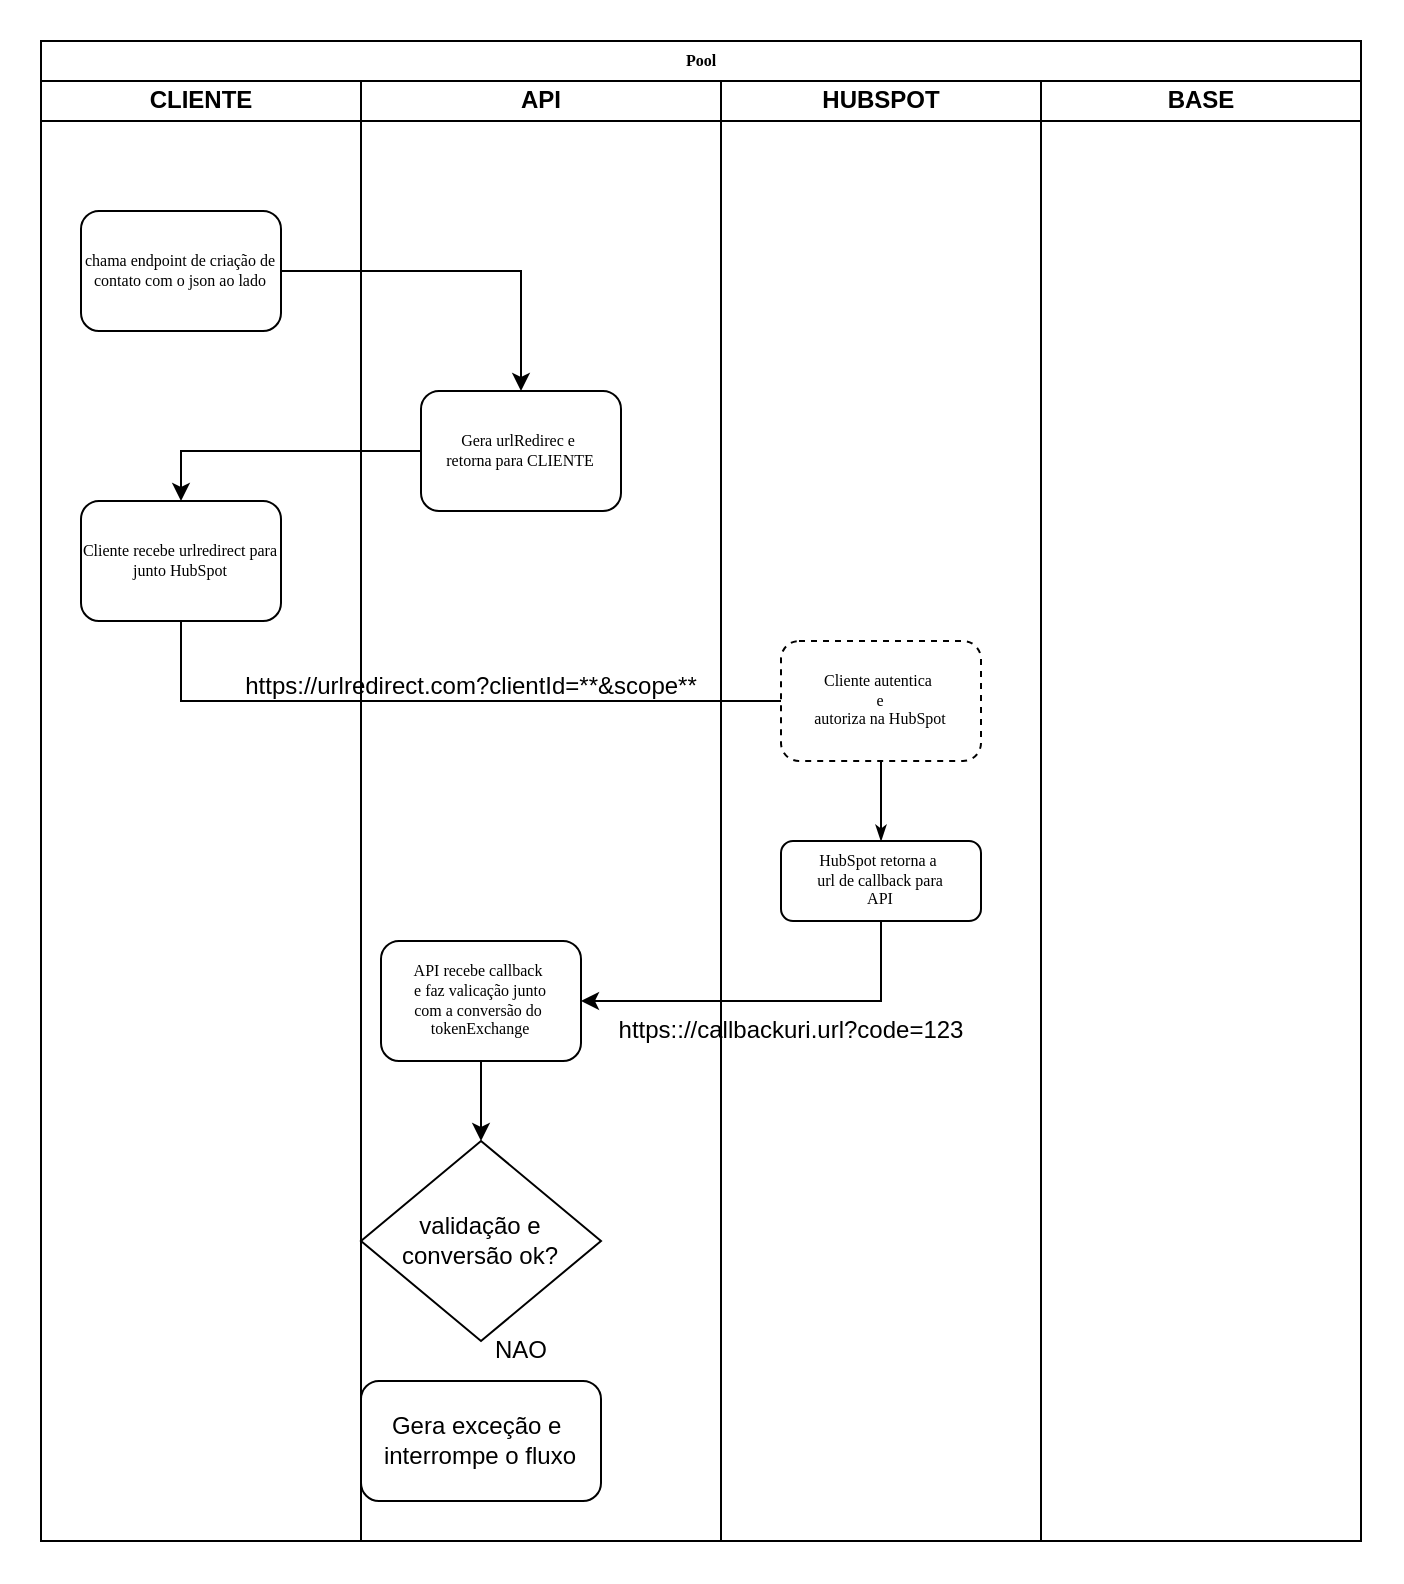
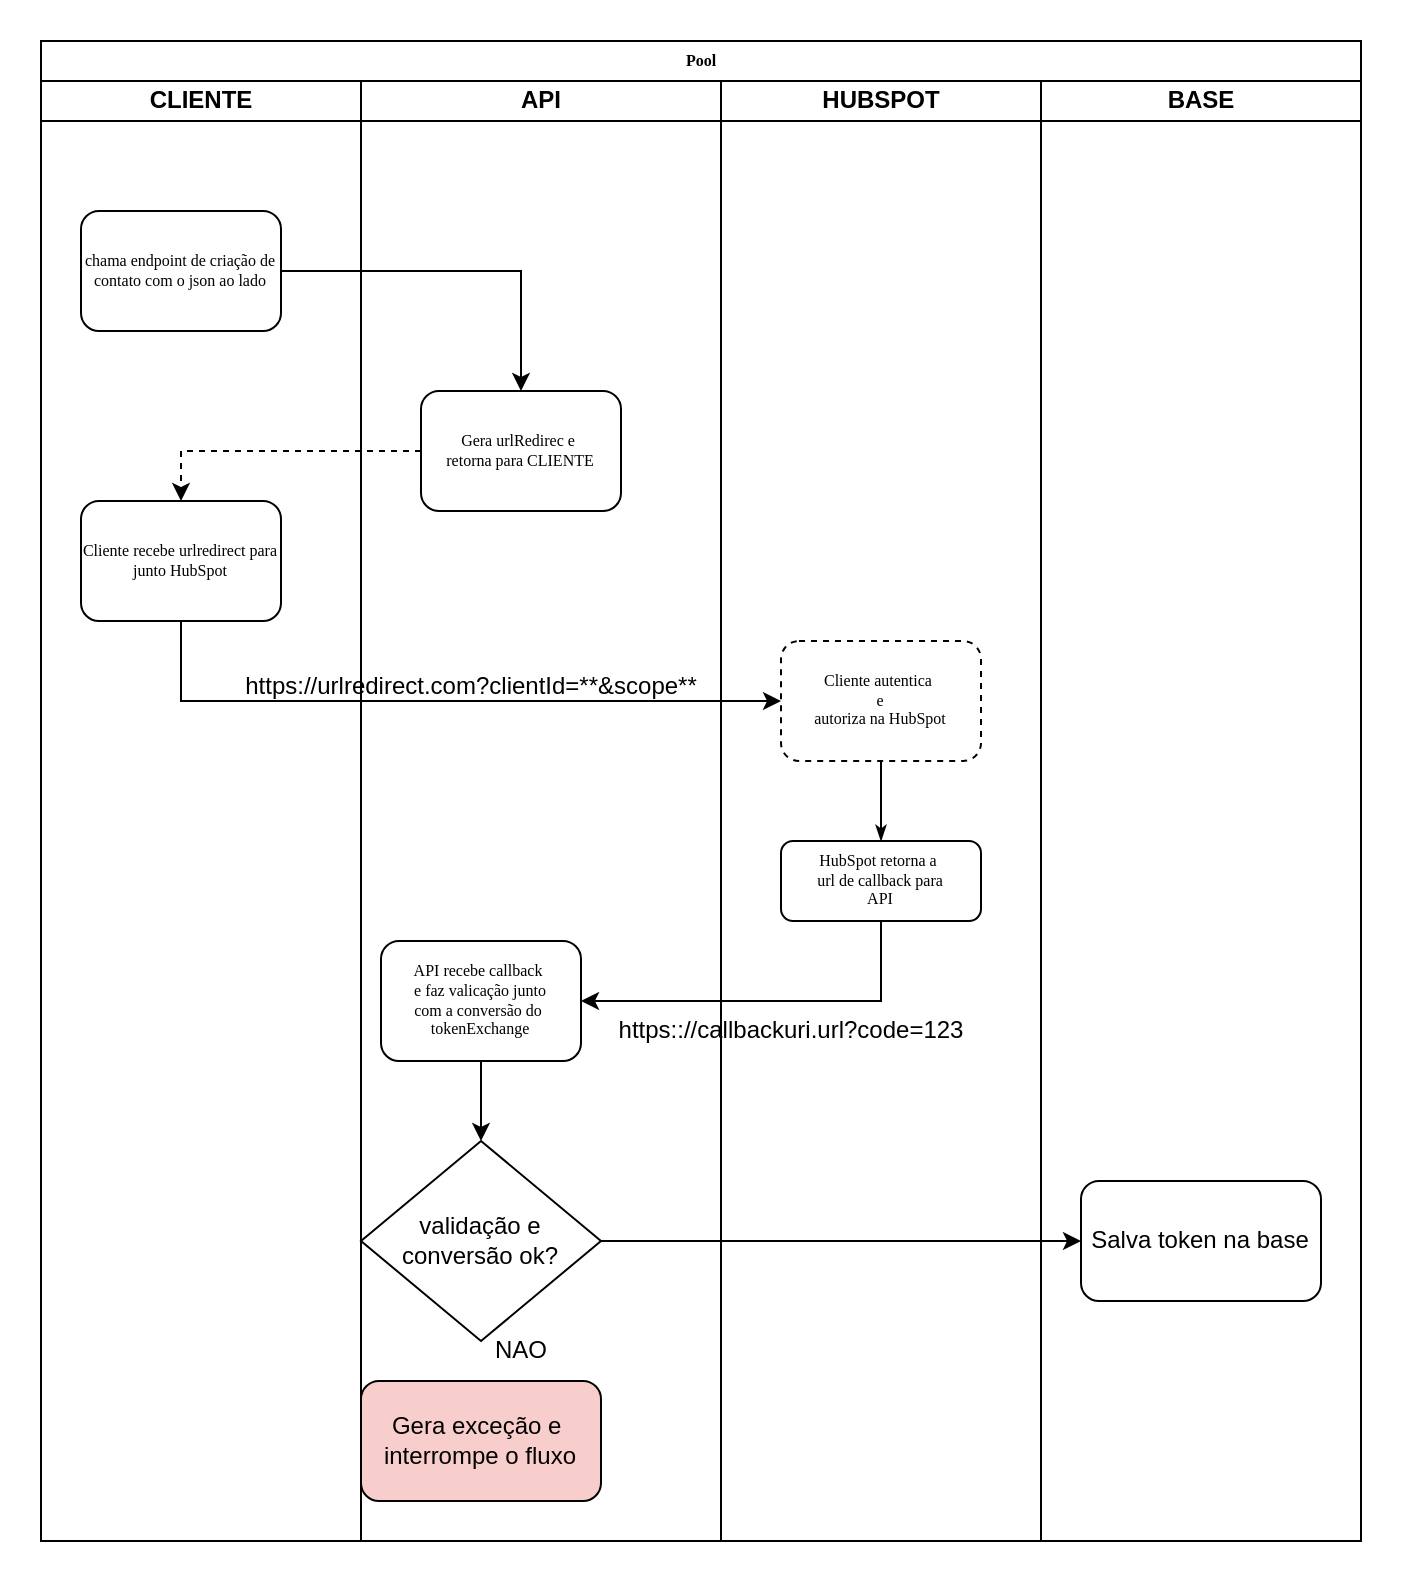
(251, 451) -> (251, 451)
(772, 701) -> (766, 701)
none -> (881, 1241)
none -> (1201, 1241)
(481, 1441) -> (481, 1441)
